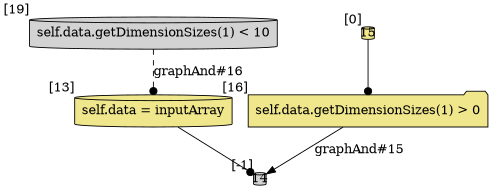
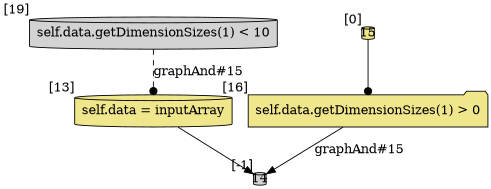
(198, 72) -> (198, 72)
(213, 149) -> (212, 148)
